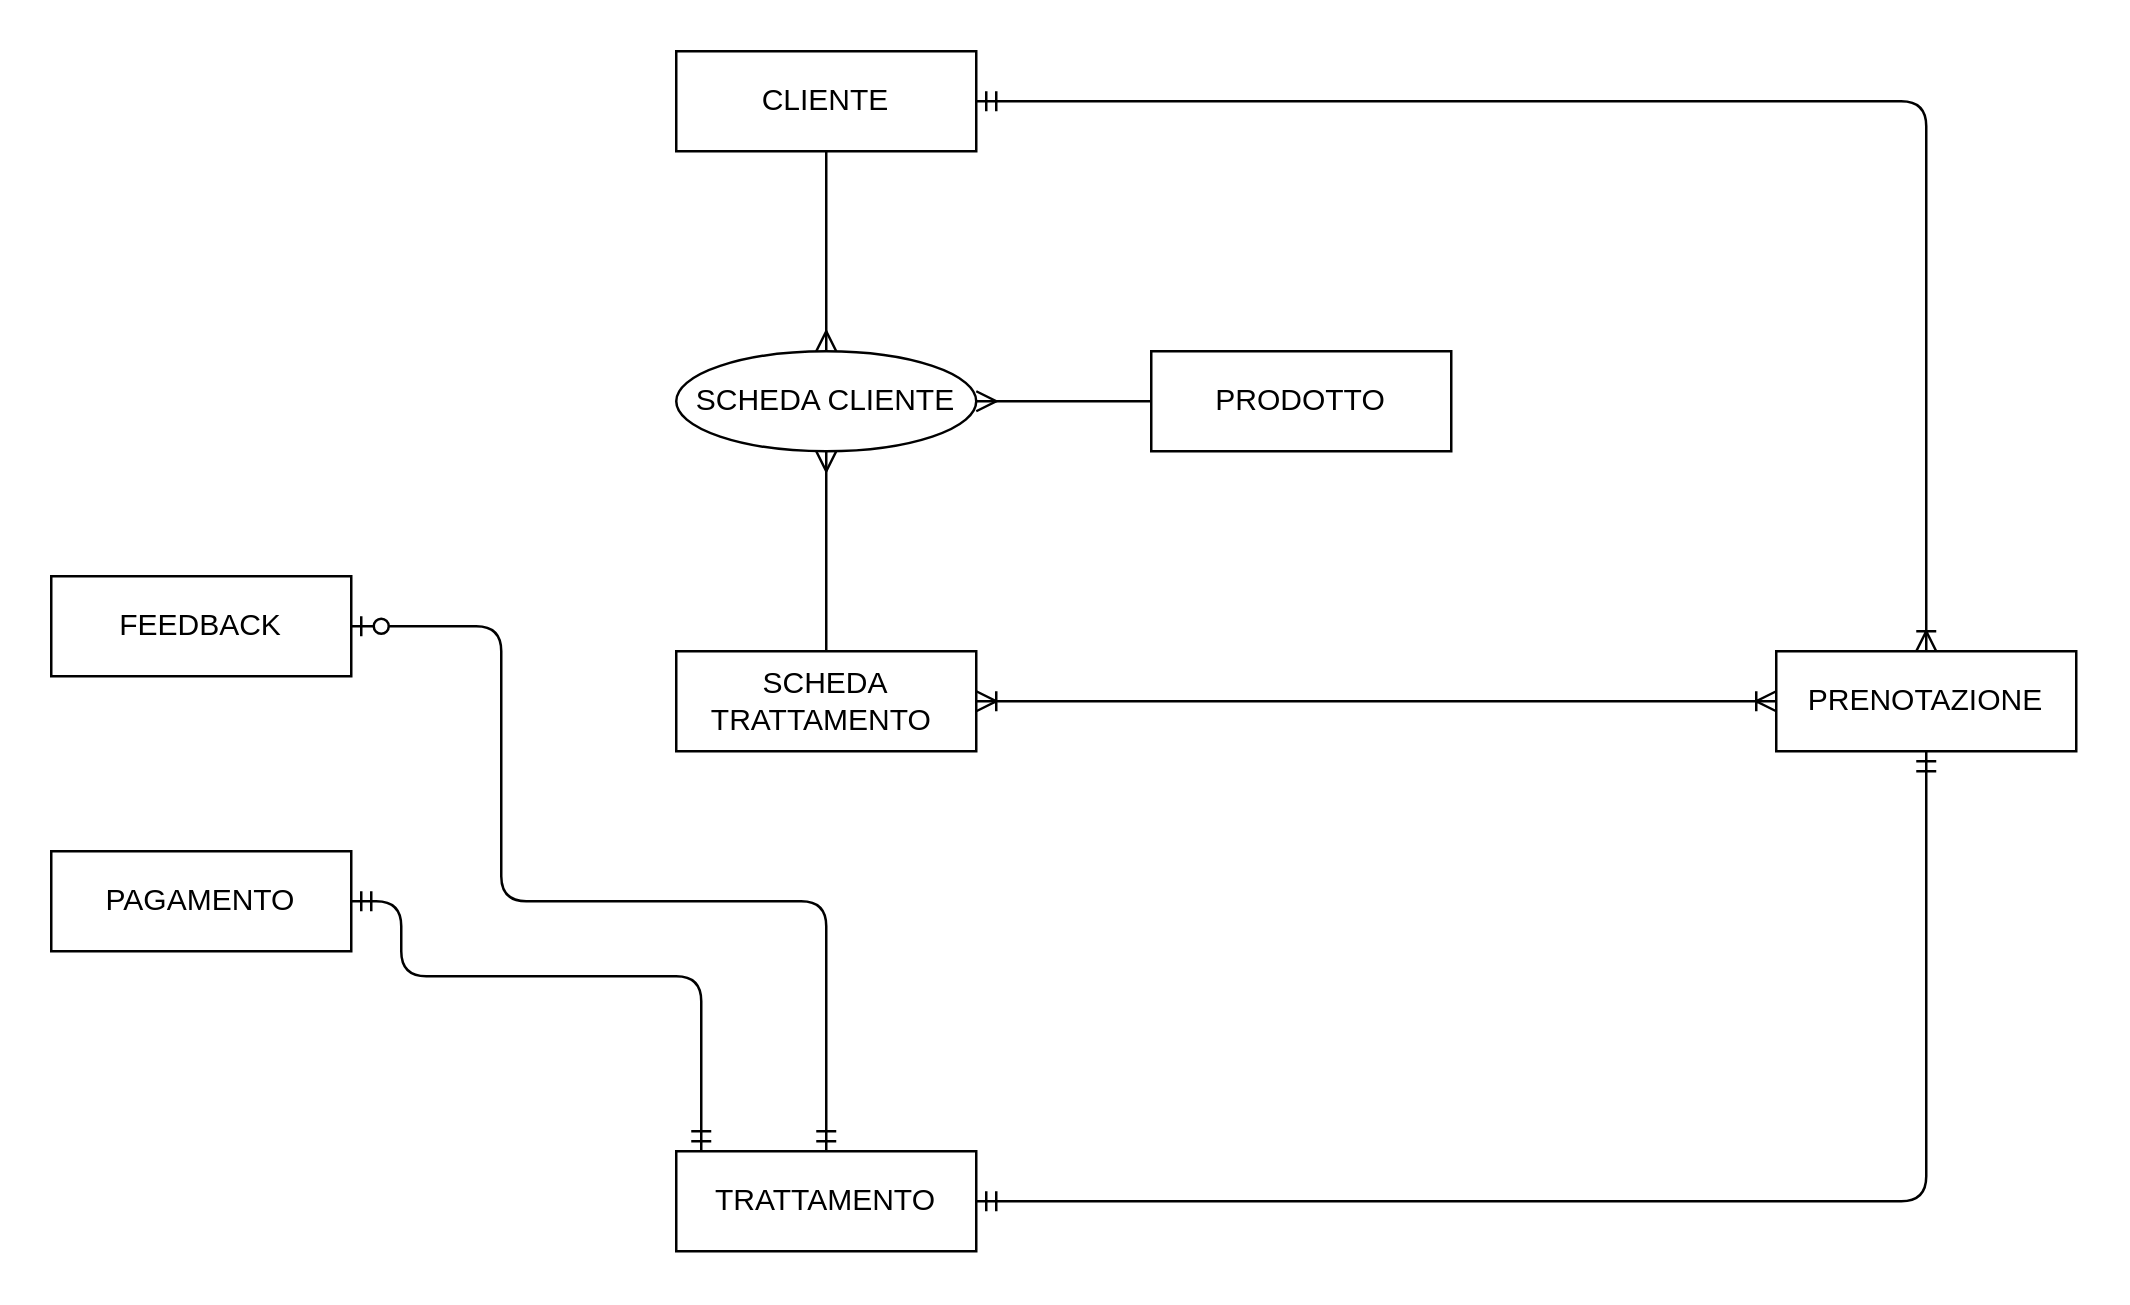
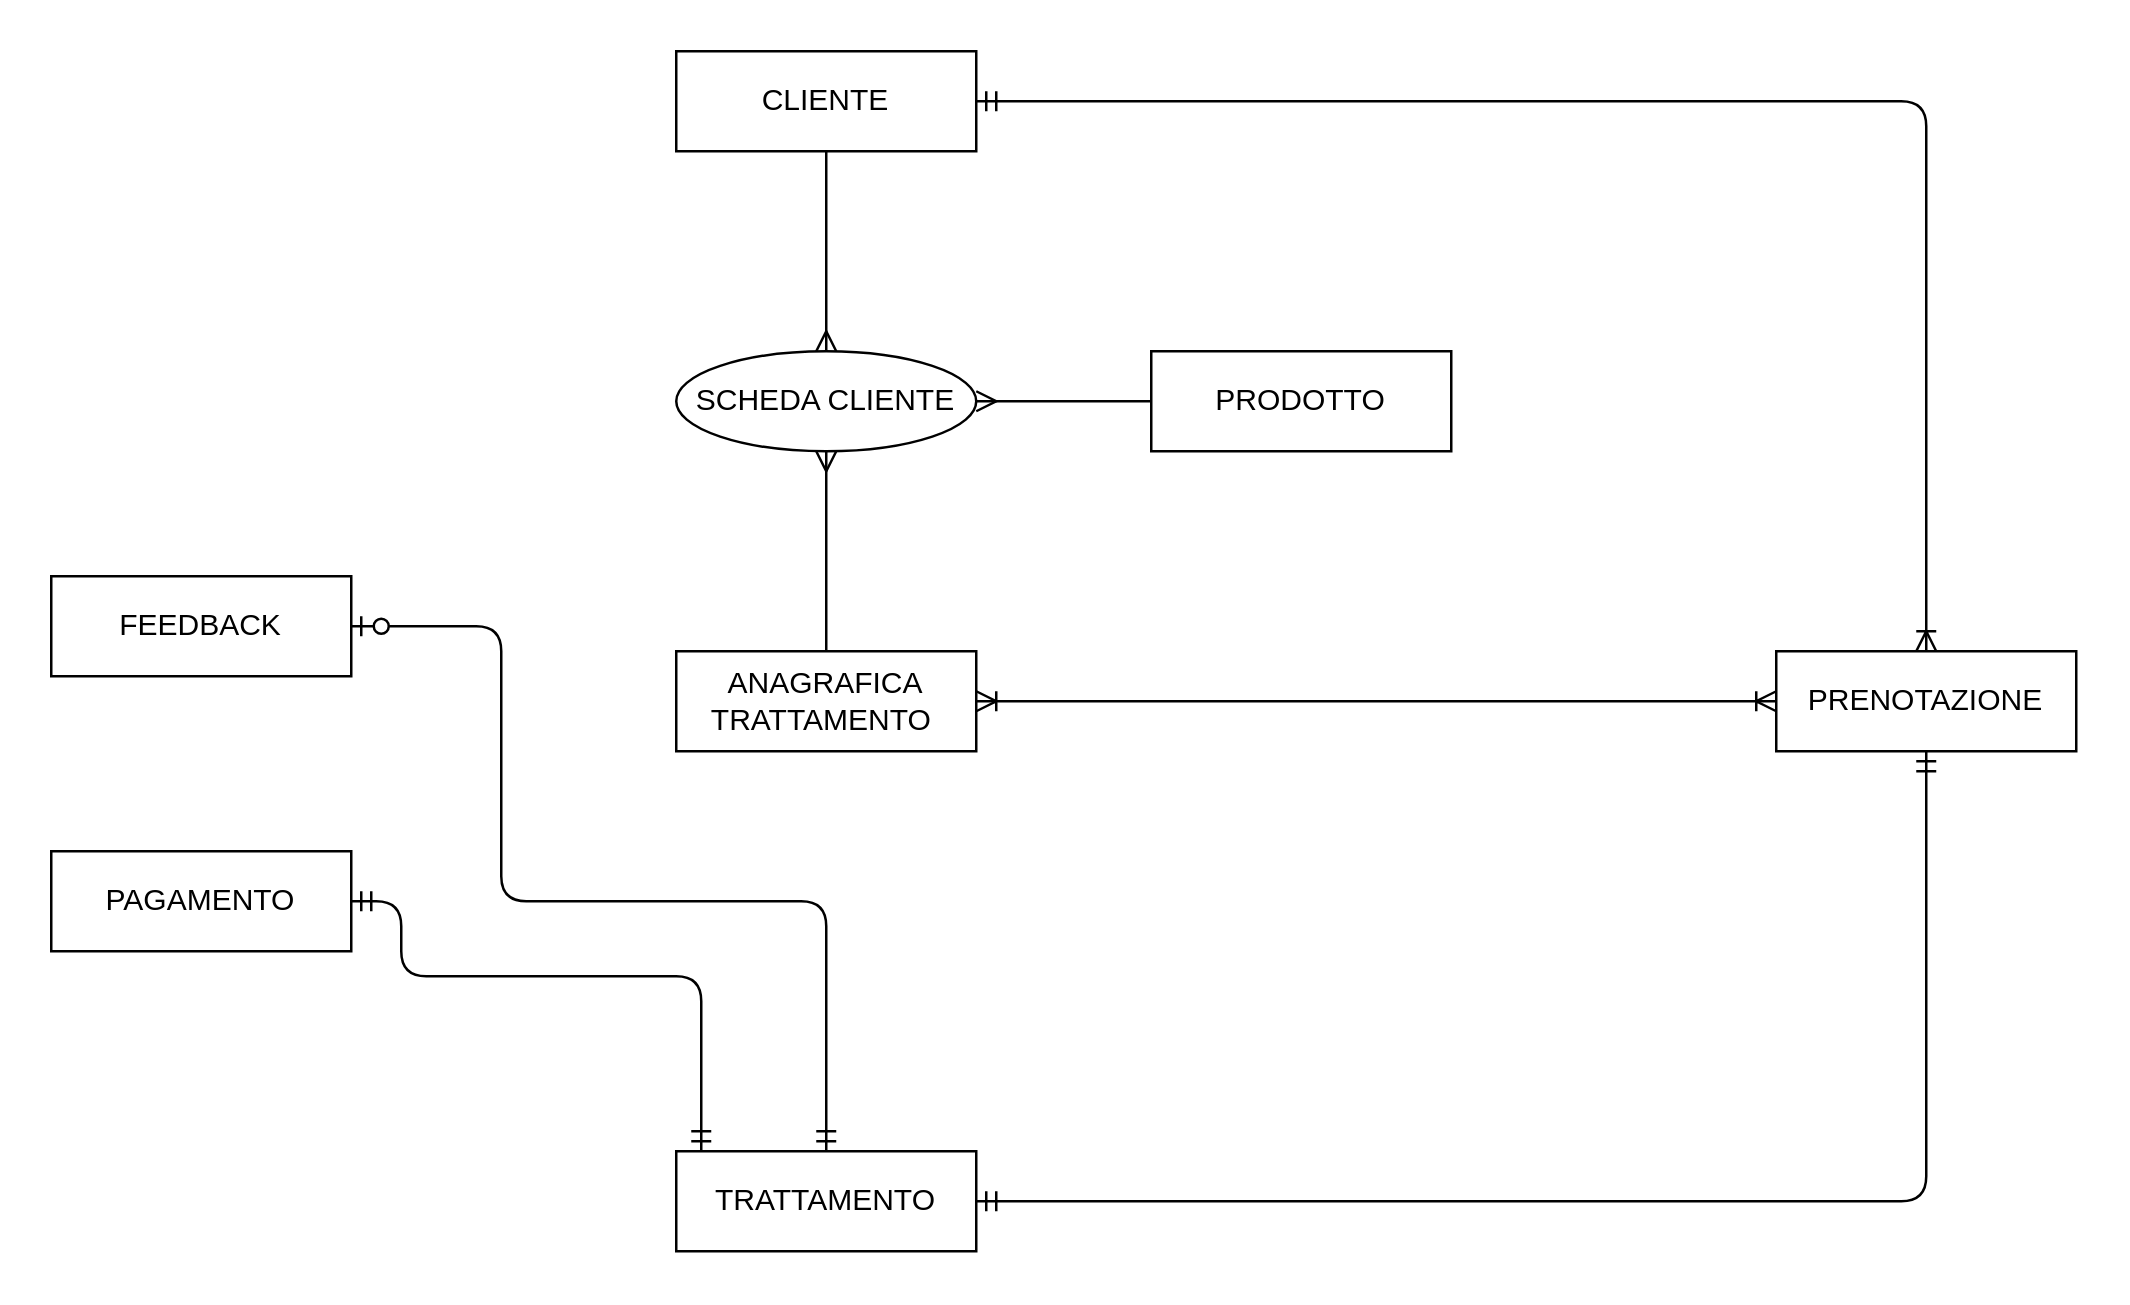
(826, 701) -> (826, 701)
